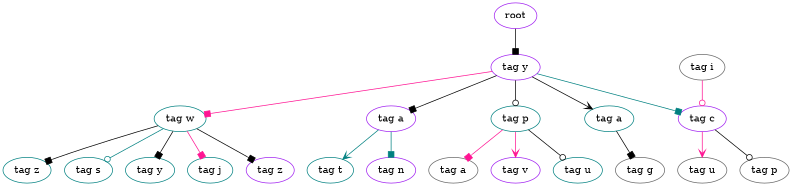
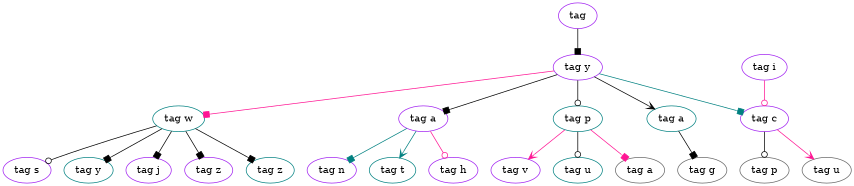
(516, 16) -> (578, 16)
(702, 67) -> (764, 67)
(193, 141) -> (165, 141)
(137, 143) -> (104, 142)
(89, 170) -> (27, 170)
(210, 170) -> (149, 170)
none -> (453, 170)
